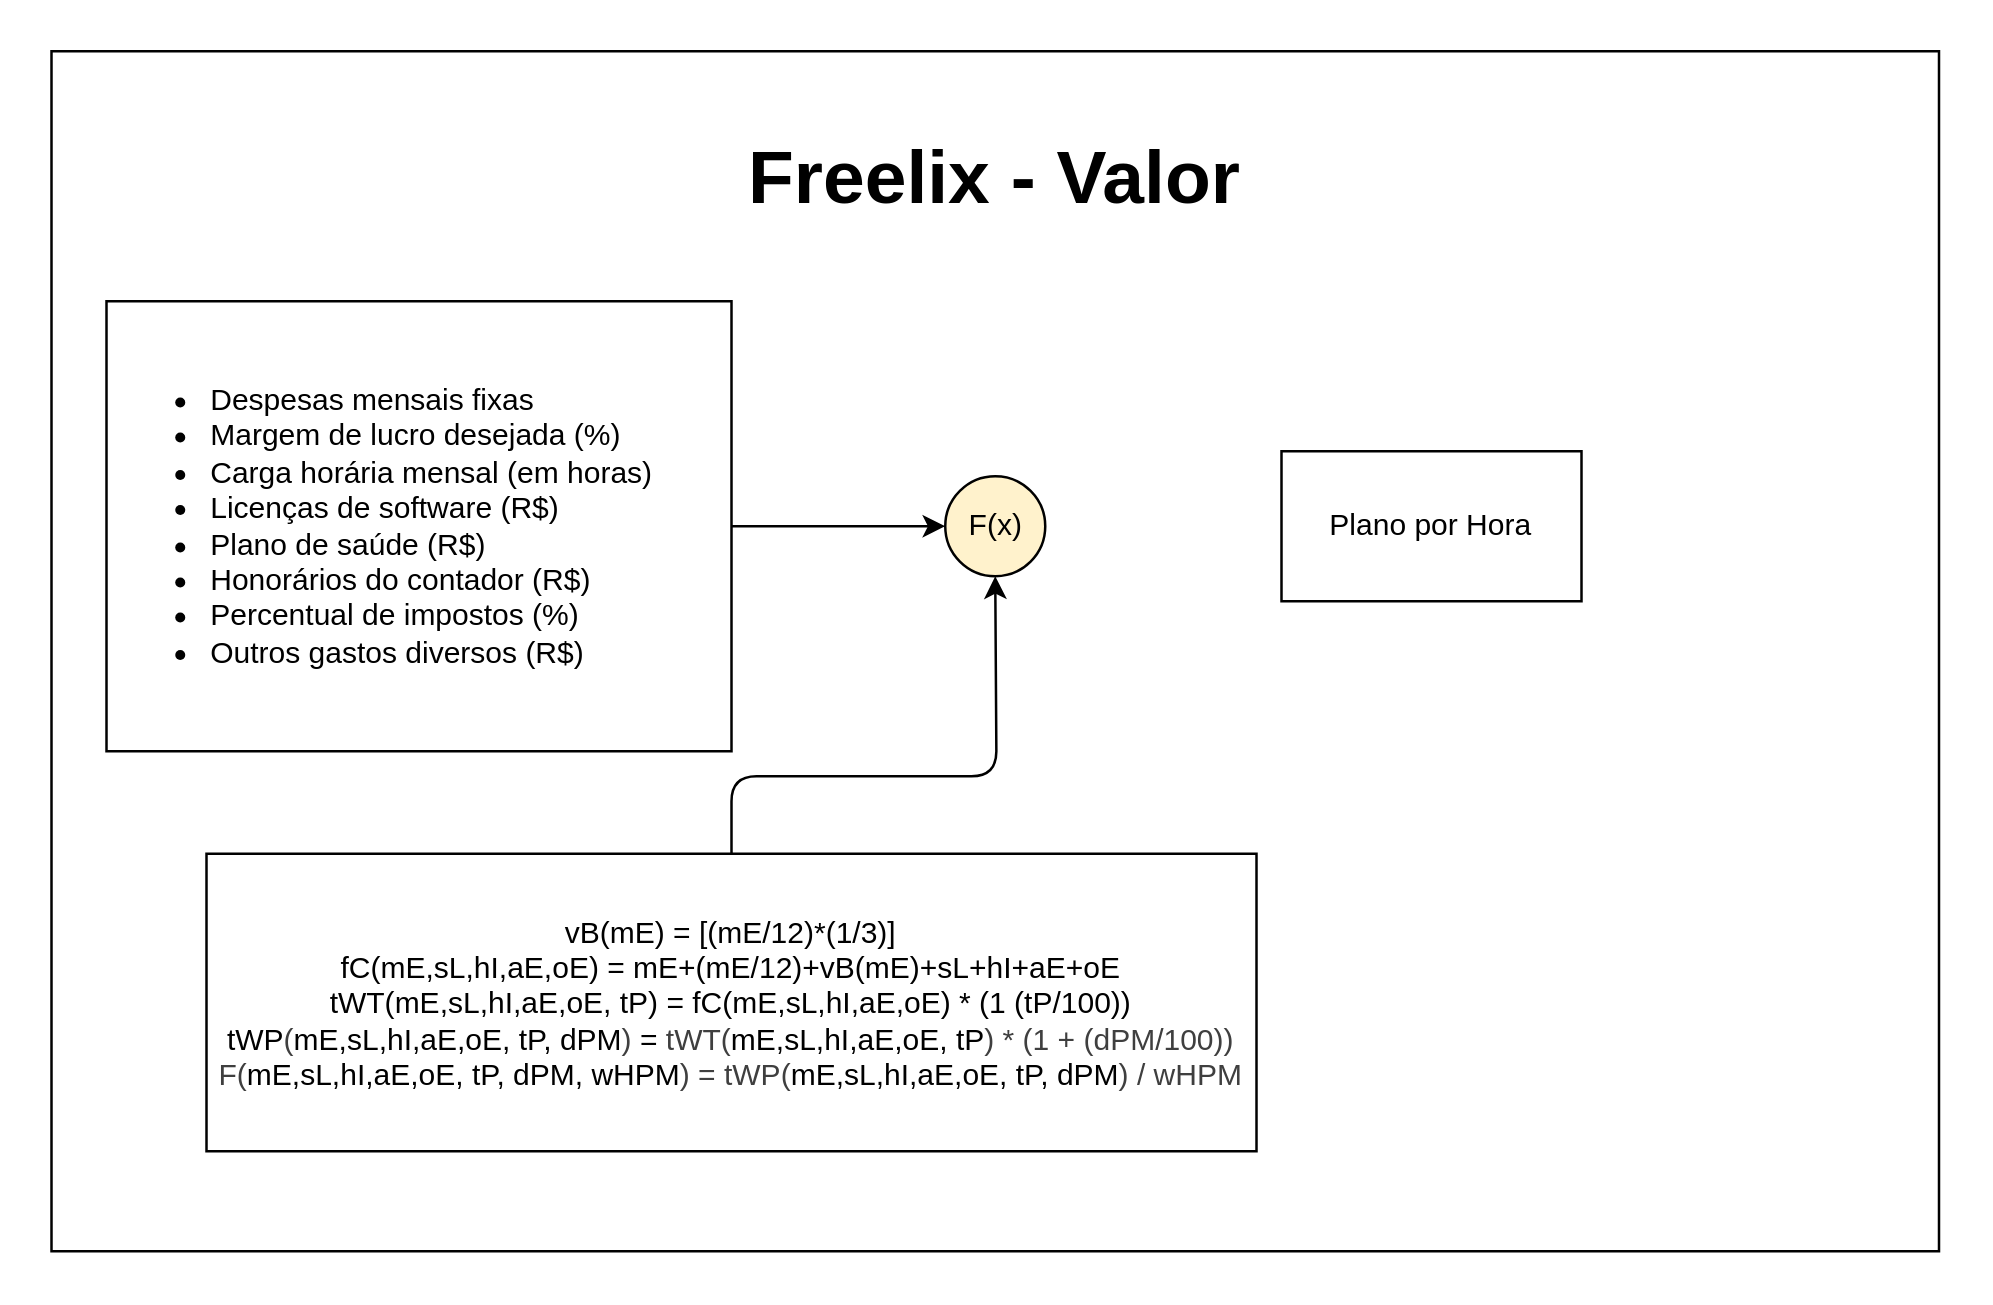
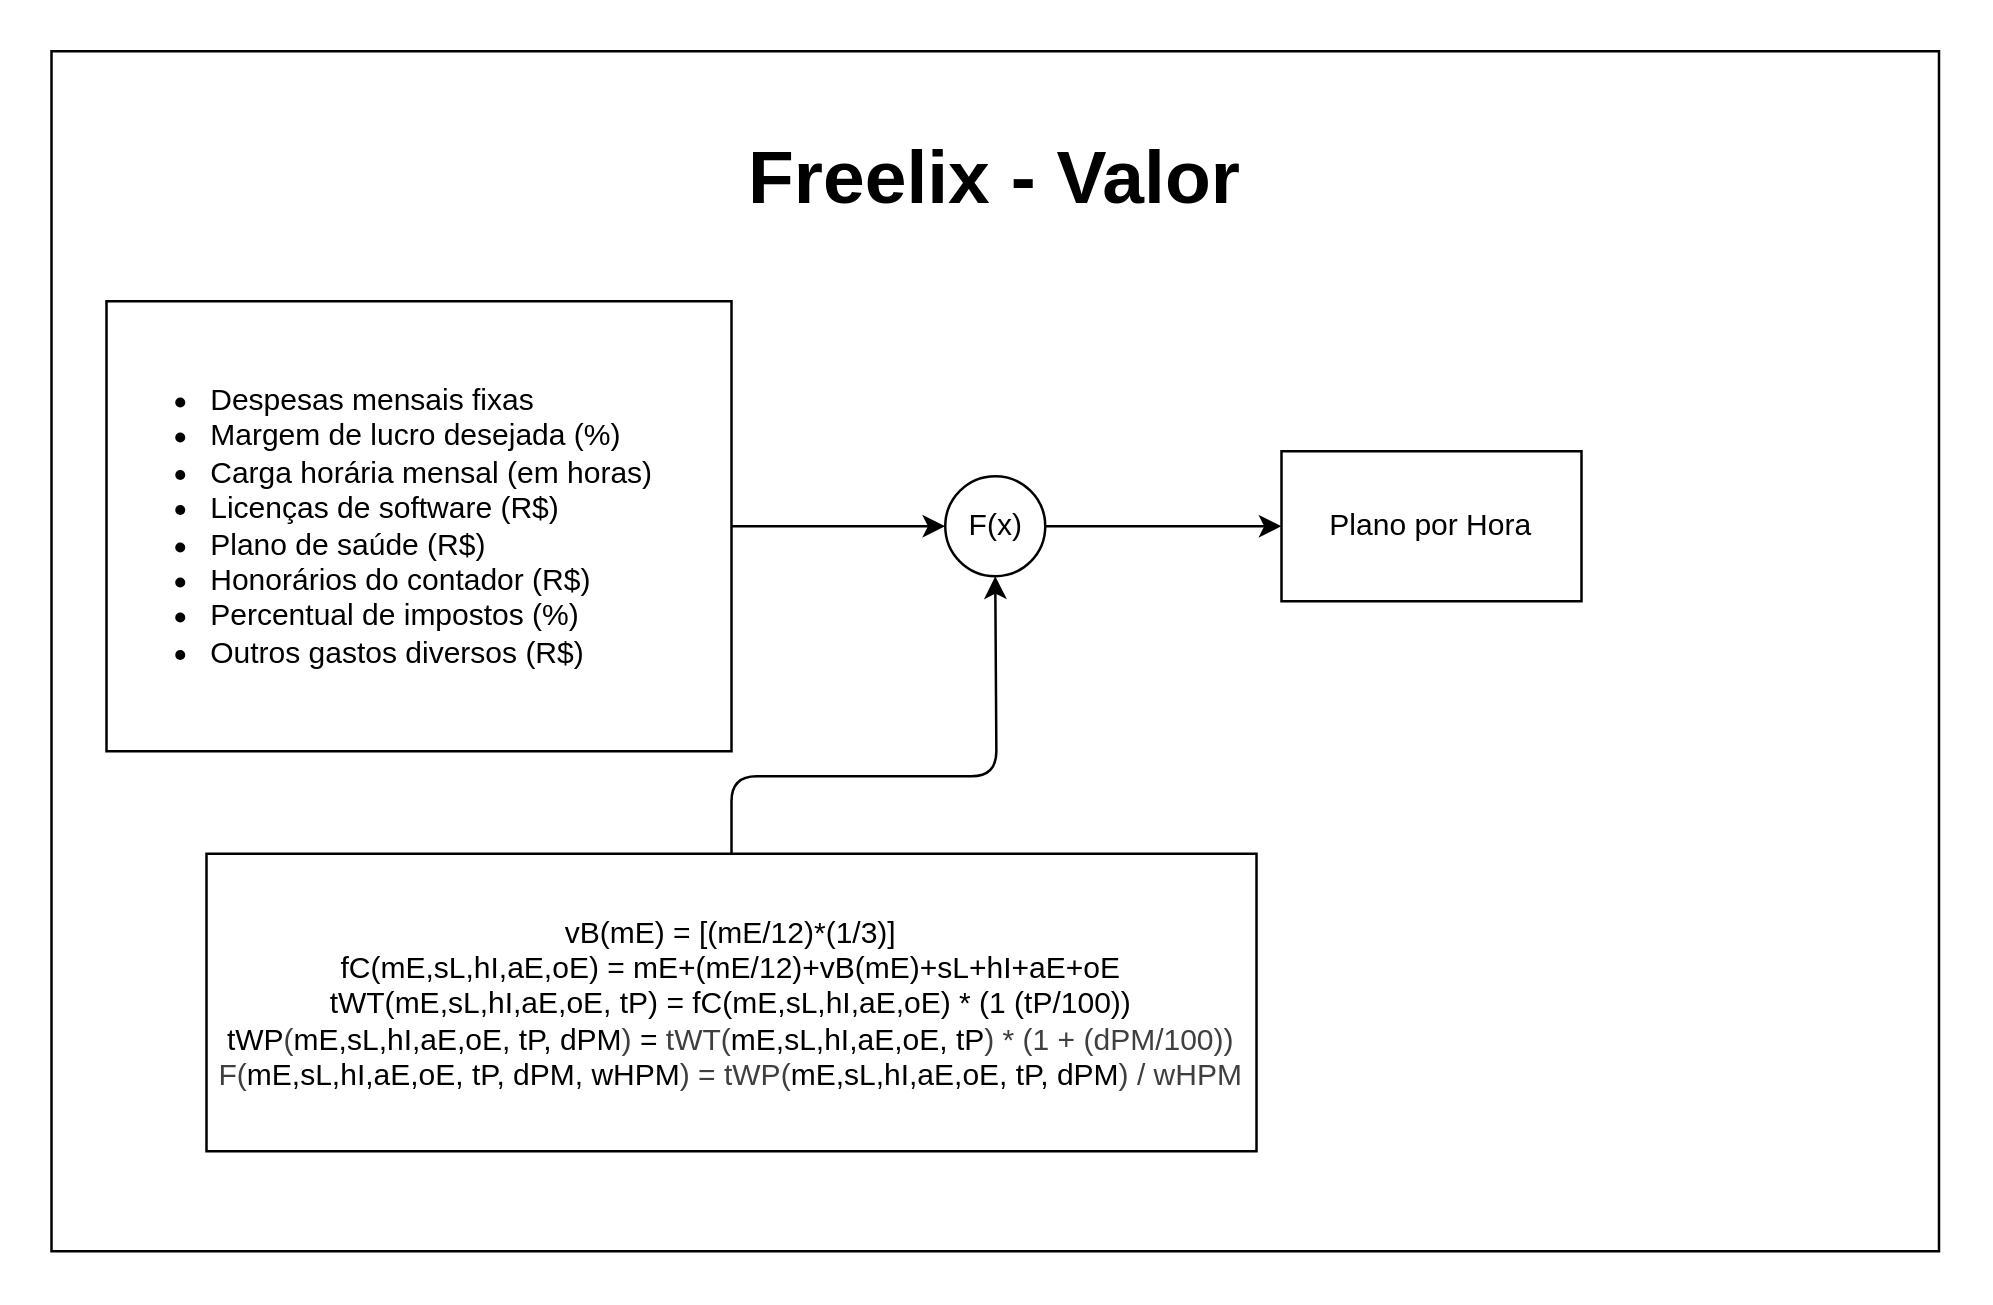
(995, 526) -> (995, 526)
none -> (1155, 526)
